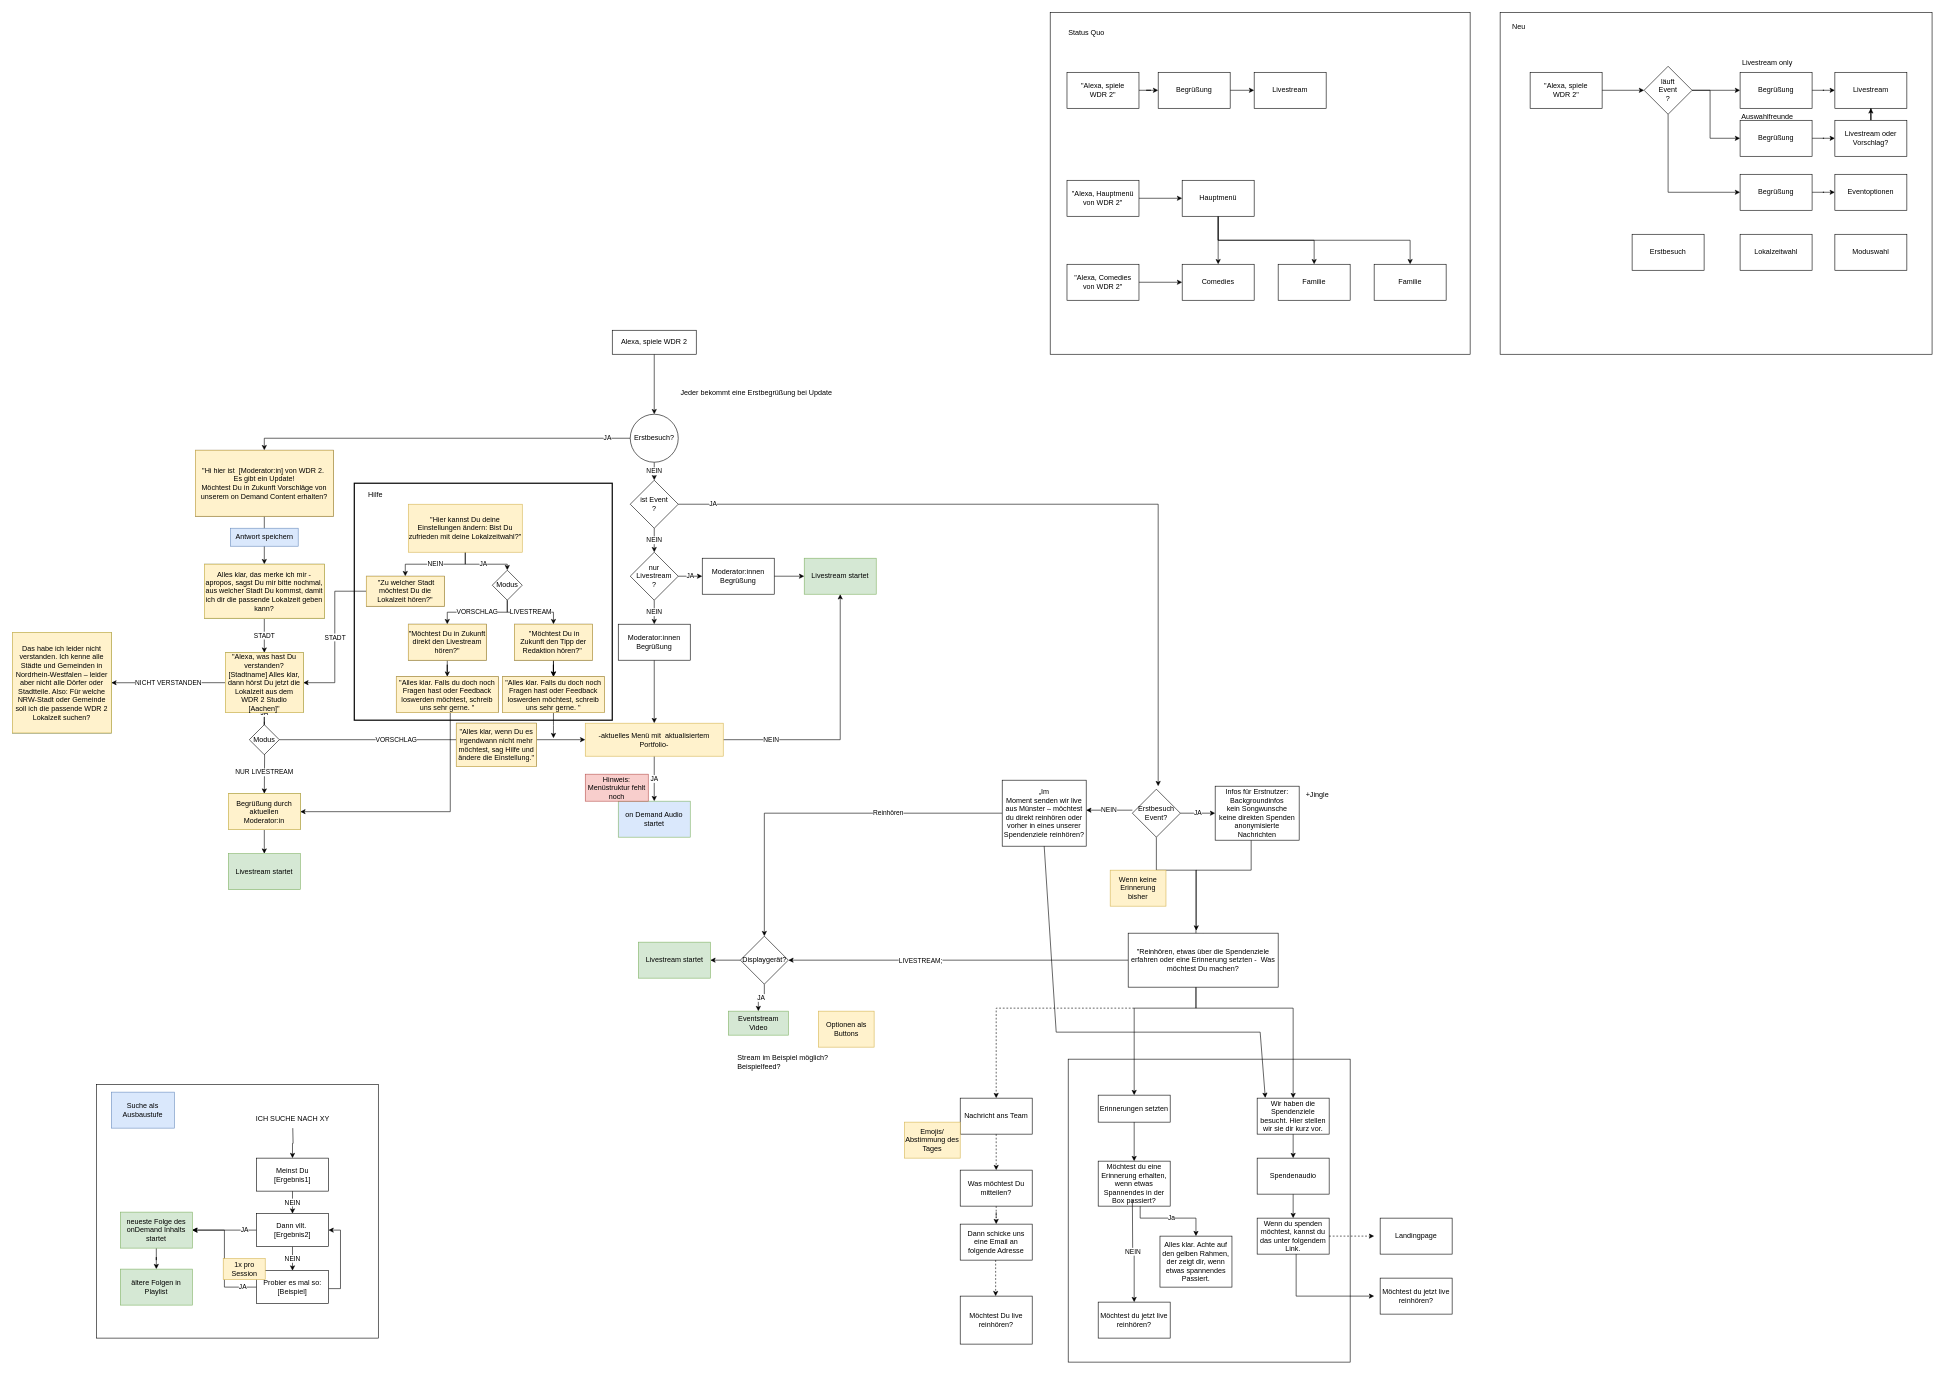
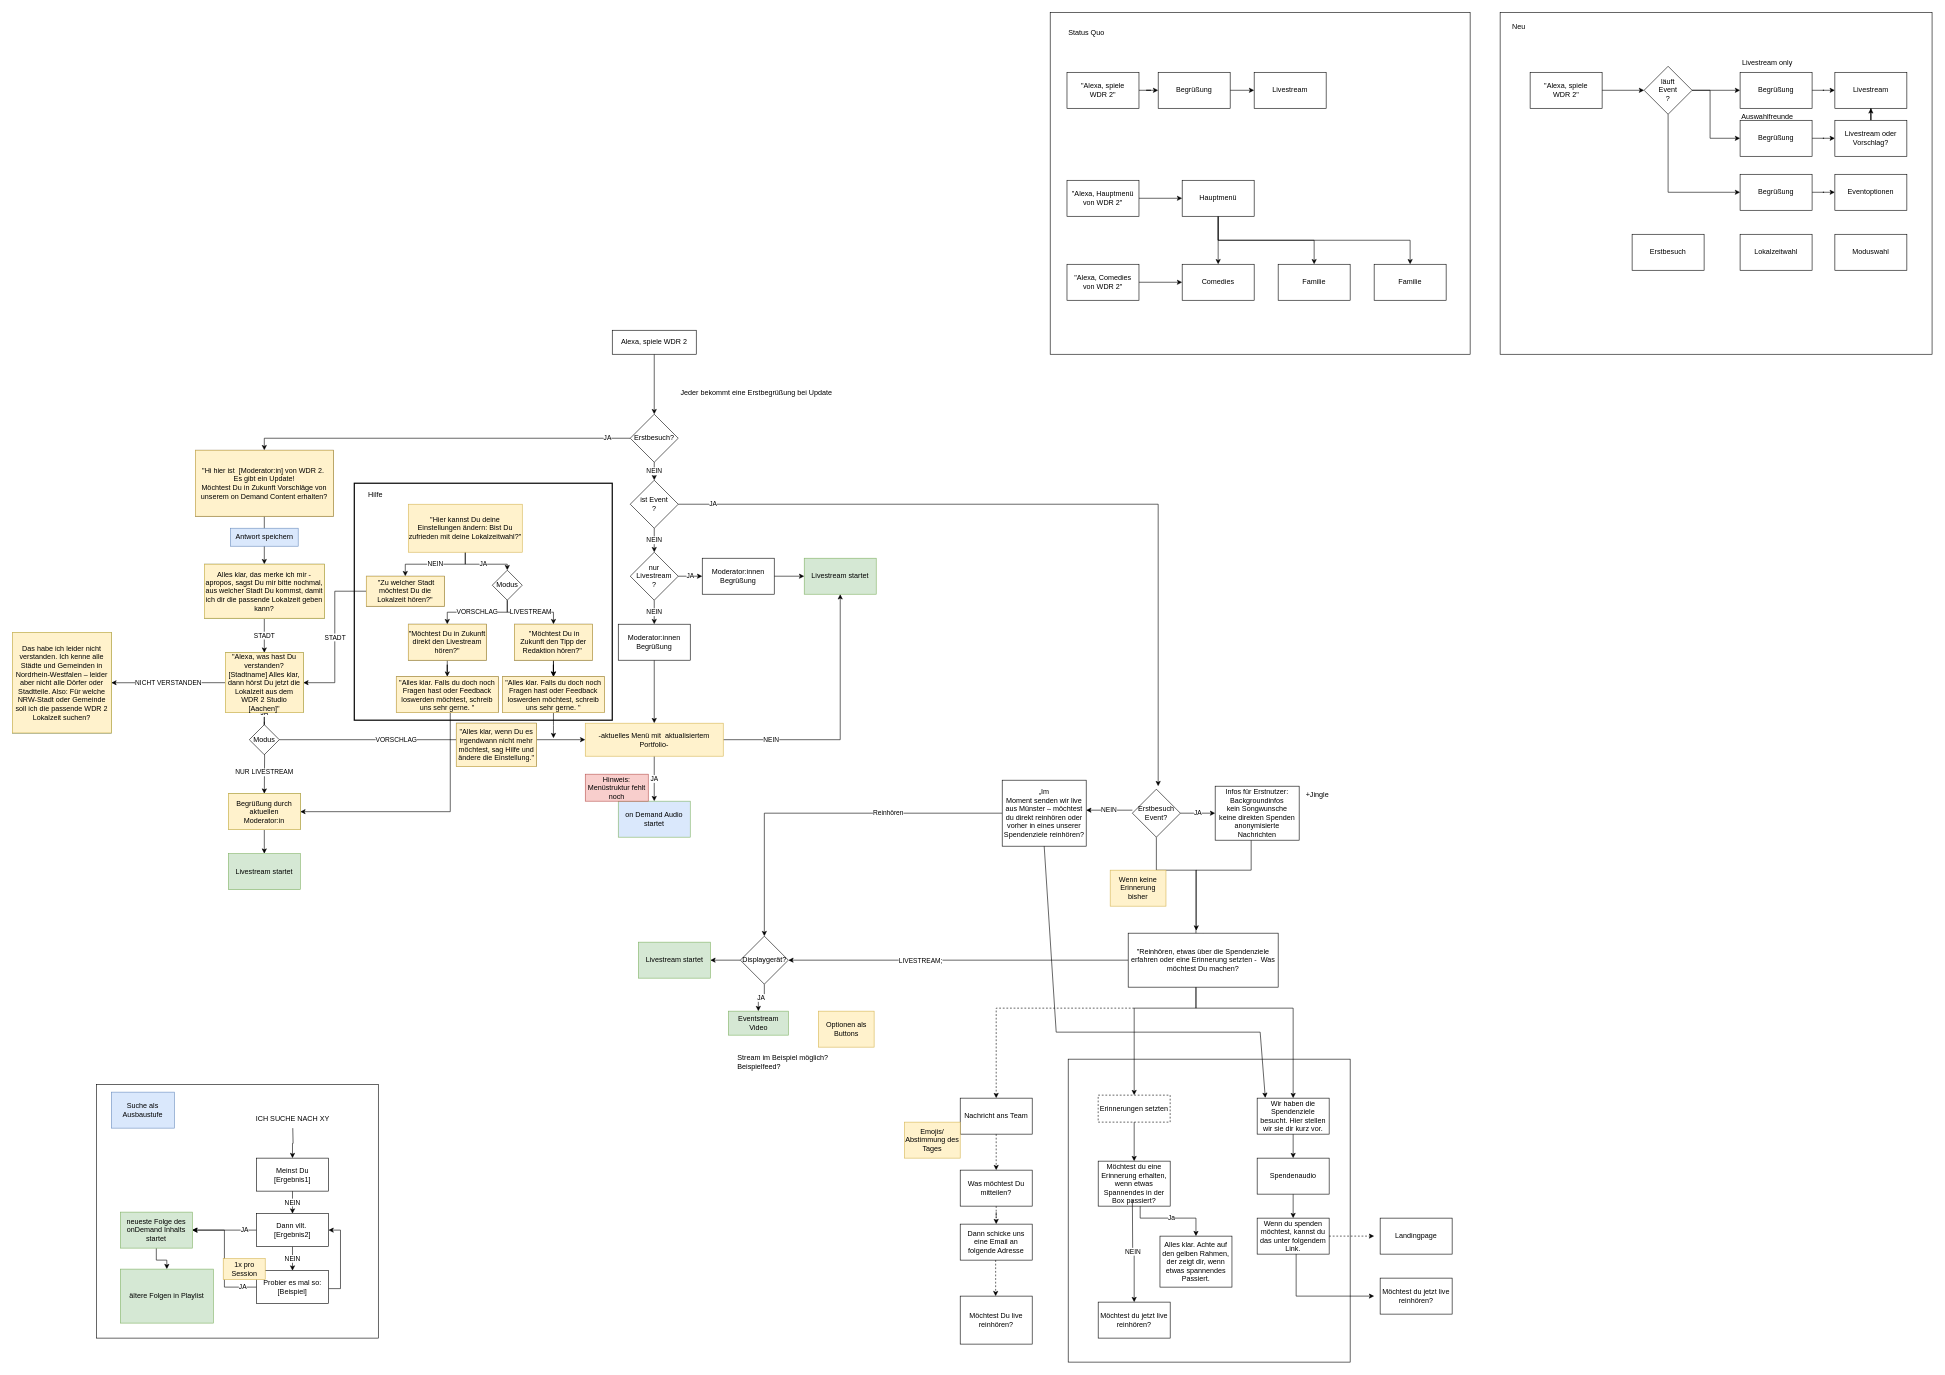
(654, 438) -> (654, 438)
(1134, 1109) -> (1134, 1109)
(156, 1287) -> (167, 1296)
